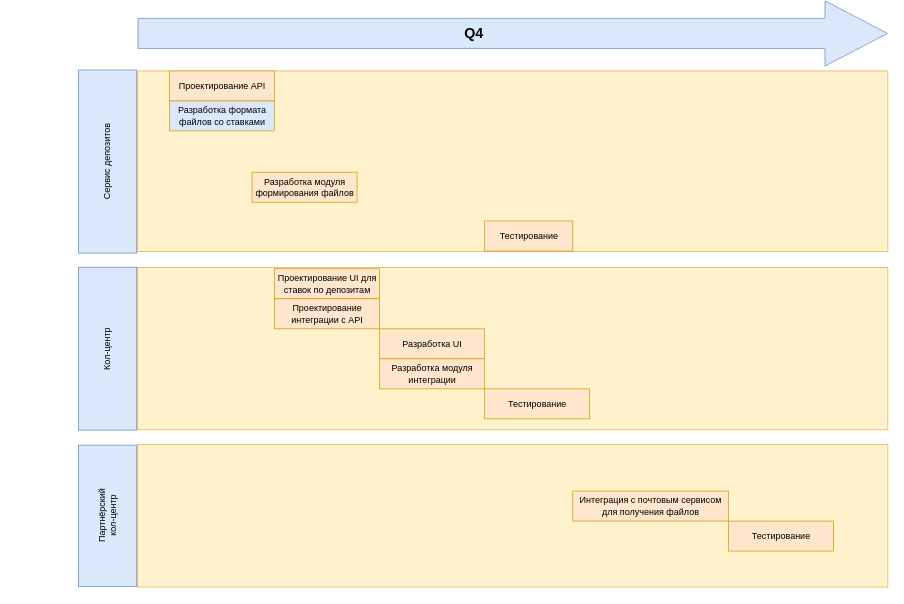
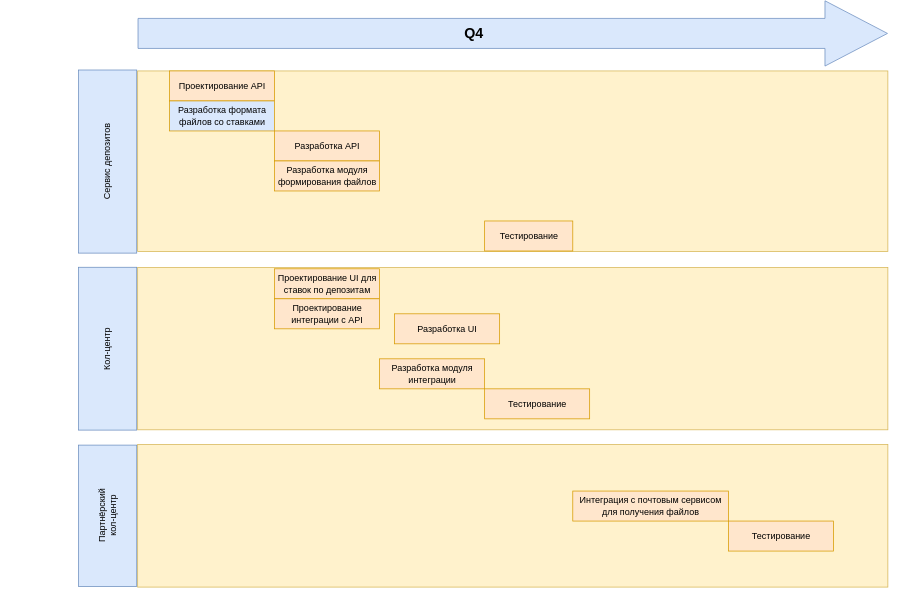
none -> (327, 146)
(305, 187) -> (327, 176)
(432, 344) -> (447, 329)
